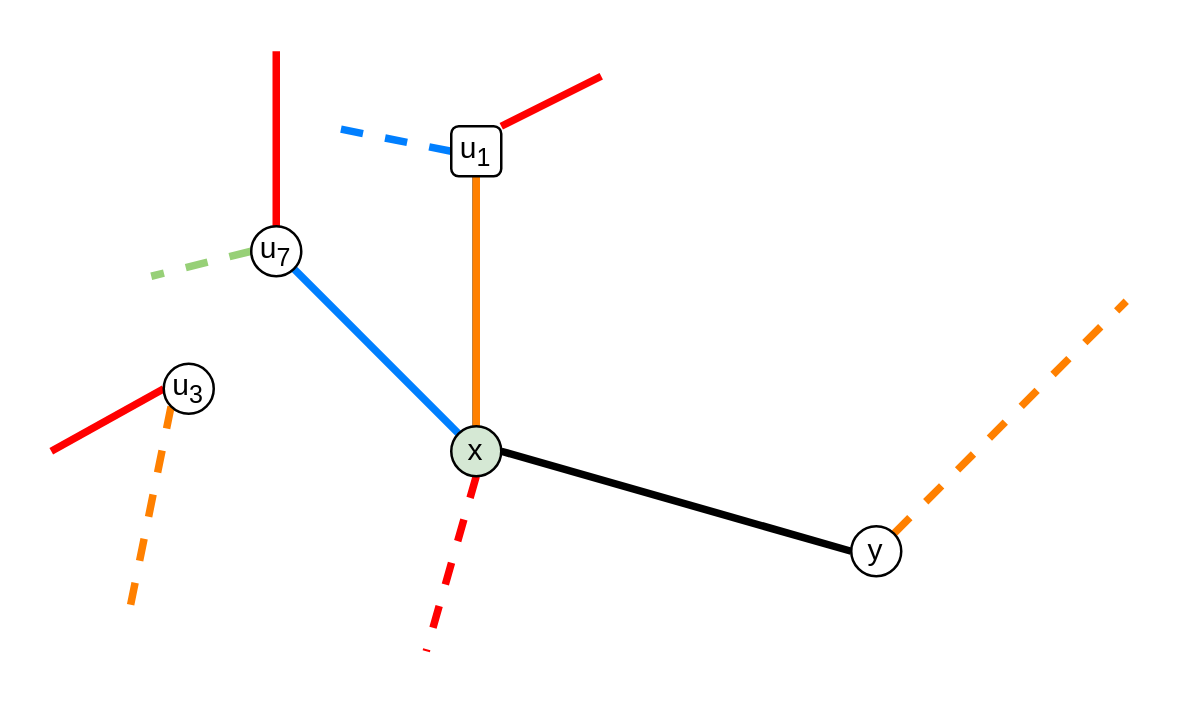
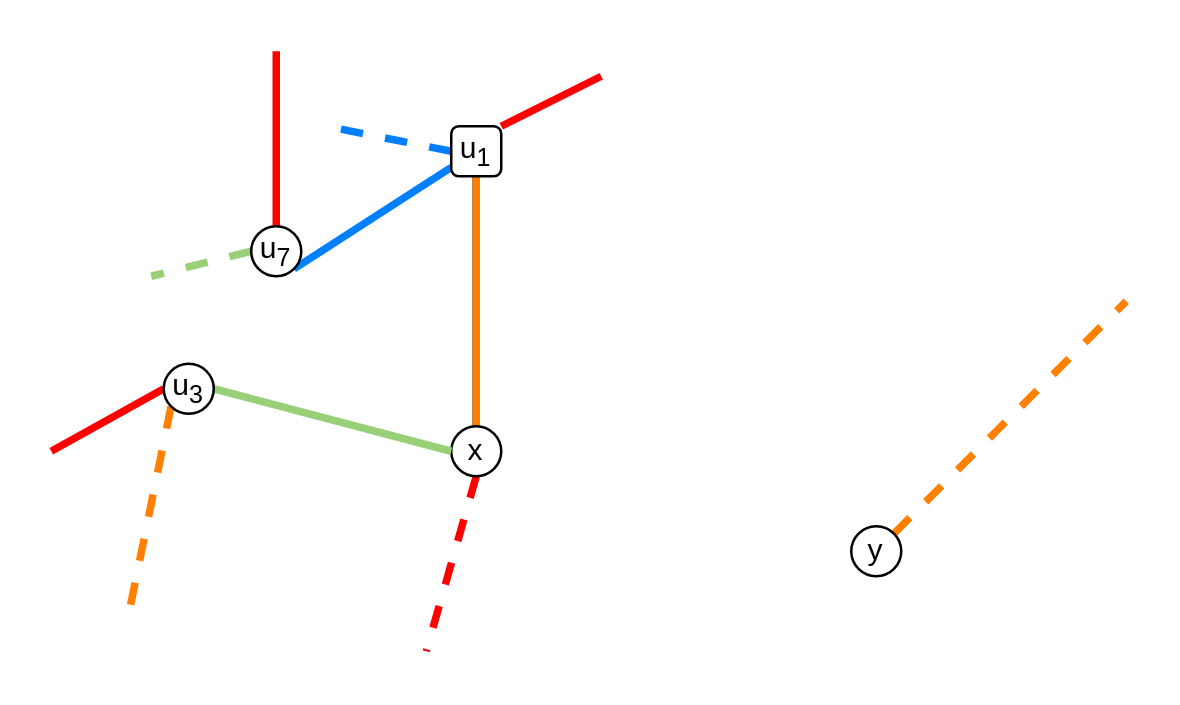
(376, 351) -> (372, 218)
none -> (332, 420)
(476, 451) -> (476, 451)
(676, 501) -> none
